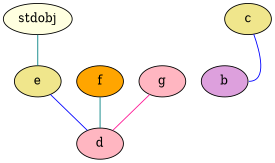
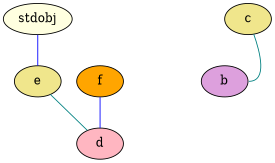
(38, 50) -> (38, 50)
(260, 61) -> (260, 61)
(162, 81) -> none
(69, 112) -> (69, 112)
(100, 113) -> (100, 113)
